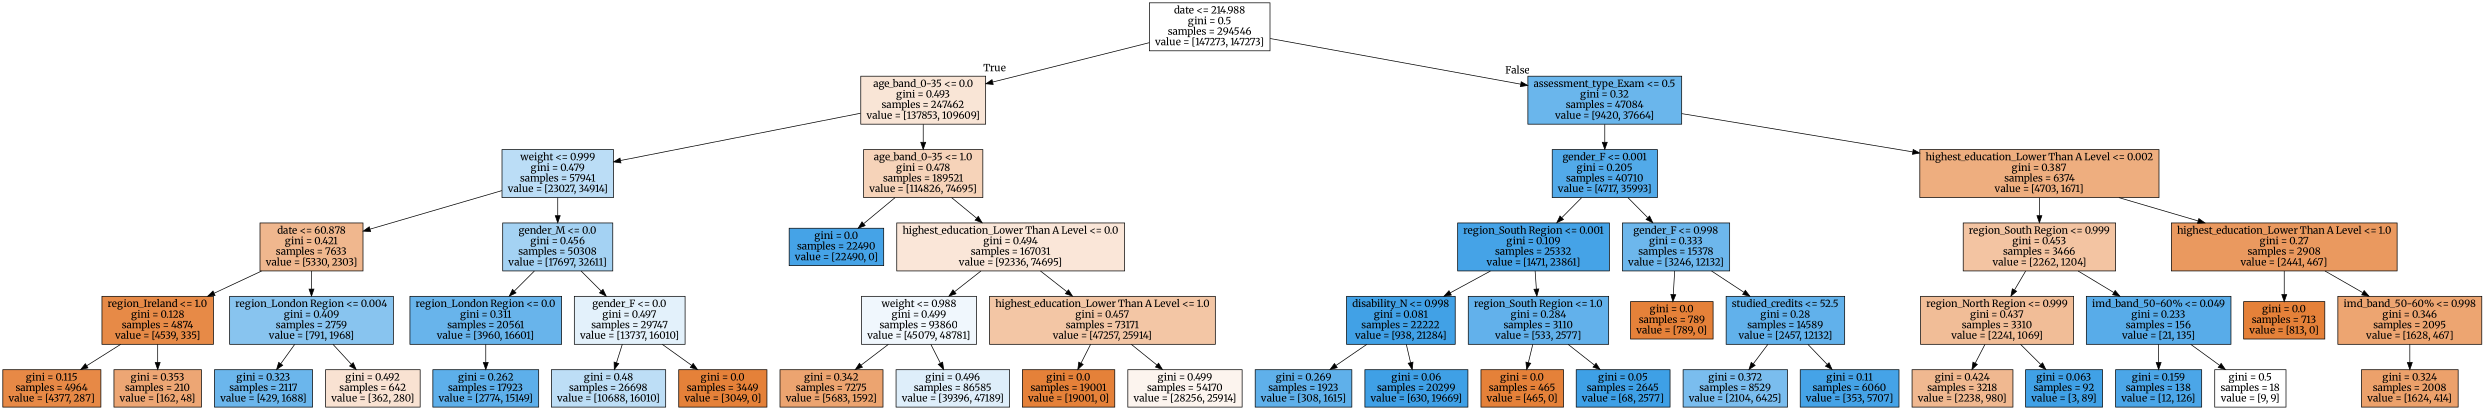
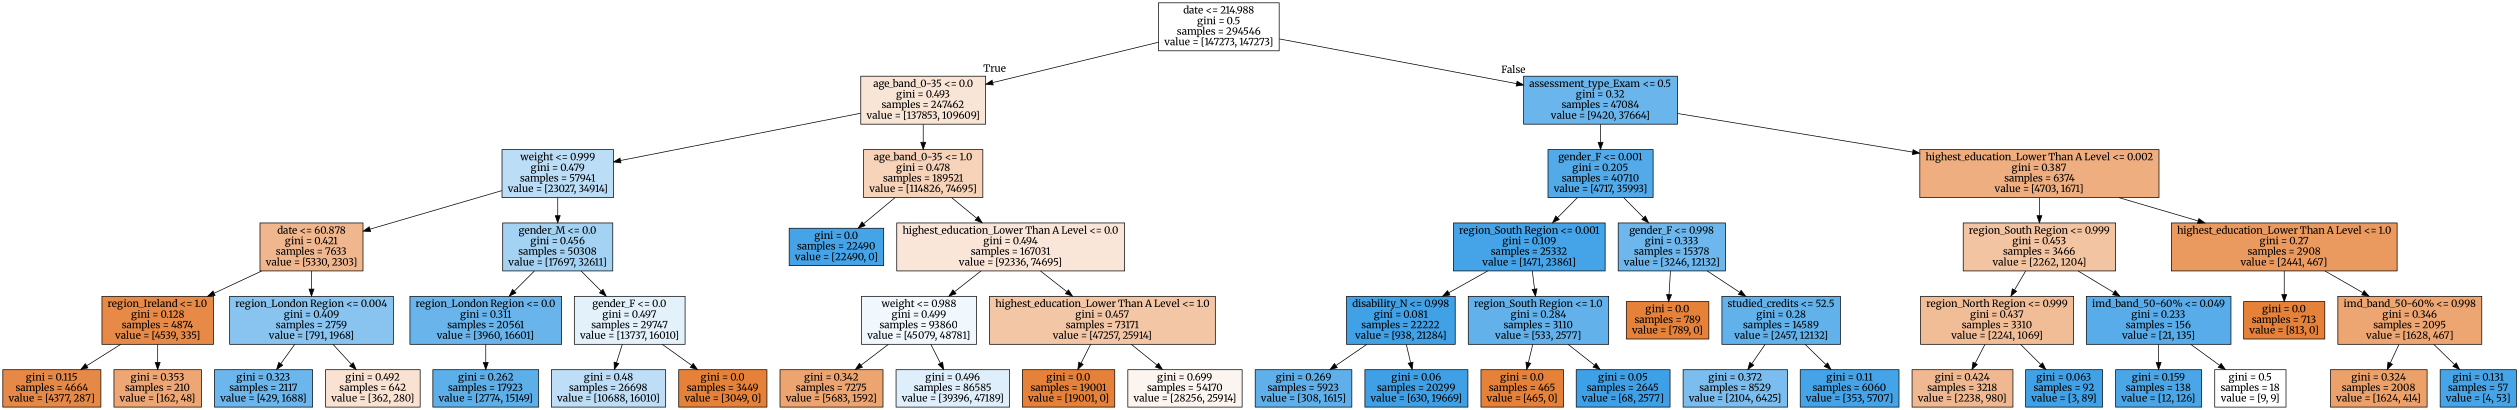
(52, 388) -> (52, 388)
(1185, 388) -> (1185, 388)
(1304, 388) -> (1304, 388)
none -> (2478, 388)
